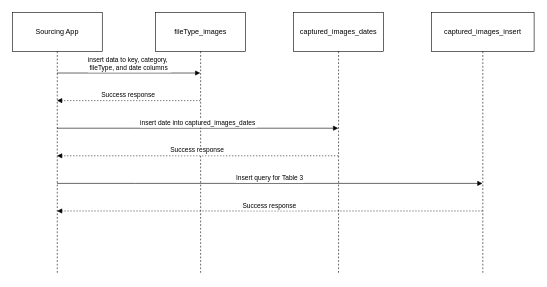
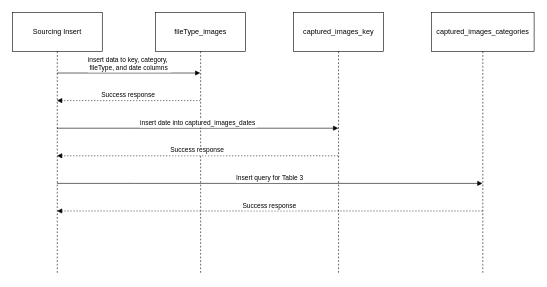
(57, 32) -> (57, 32)
(339, 32) -> (339, 32)
(483, 32) -> (483, 32)
